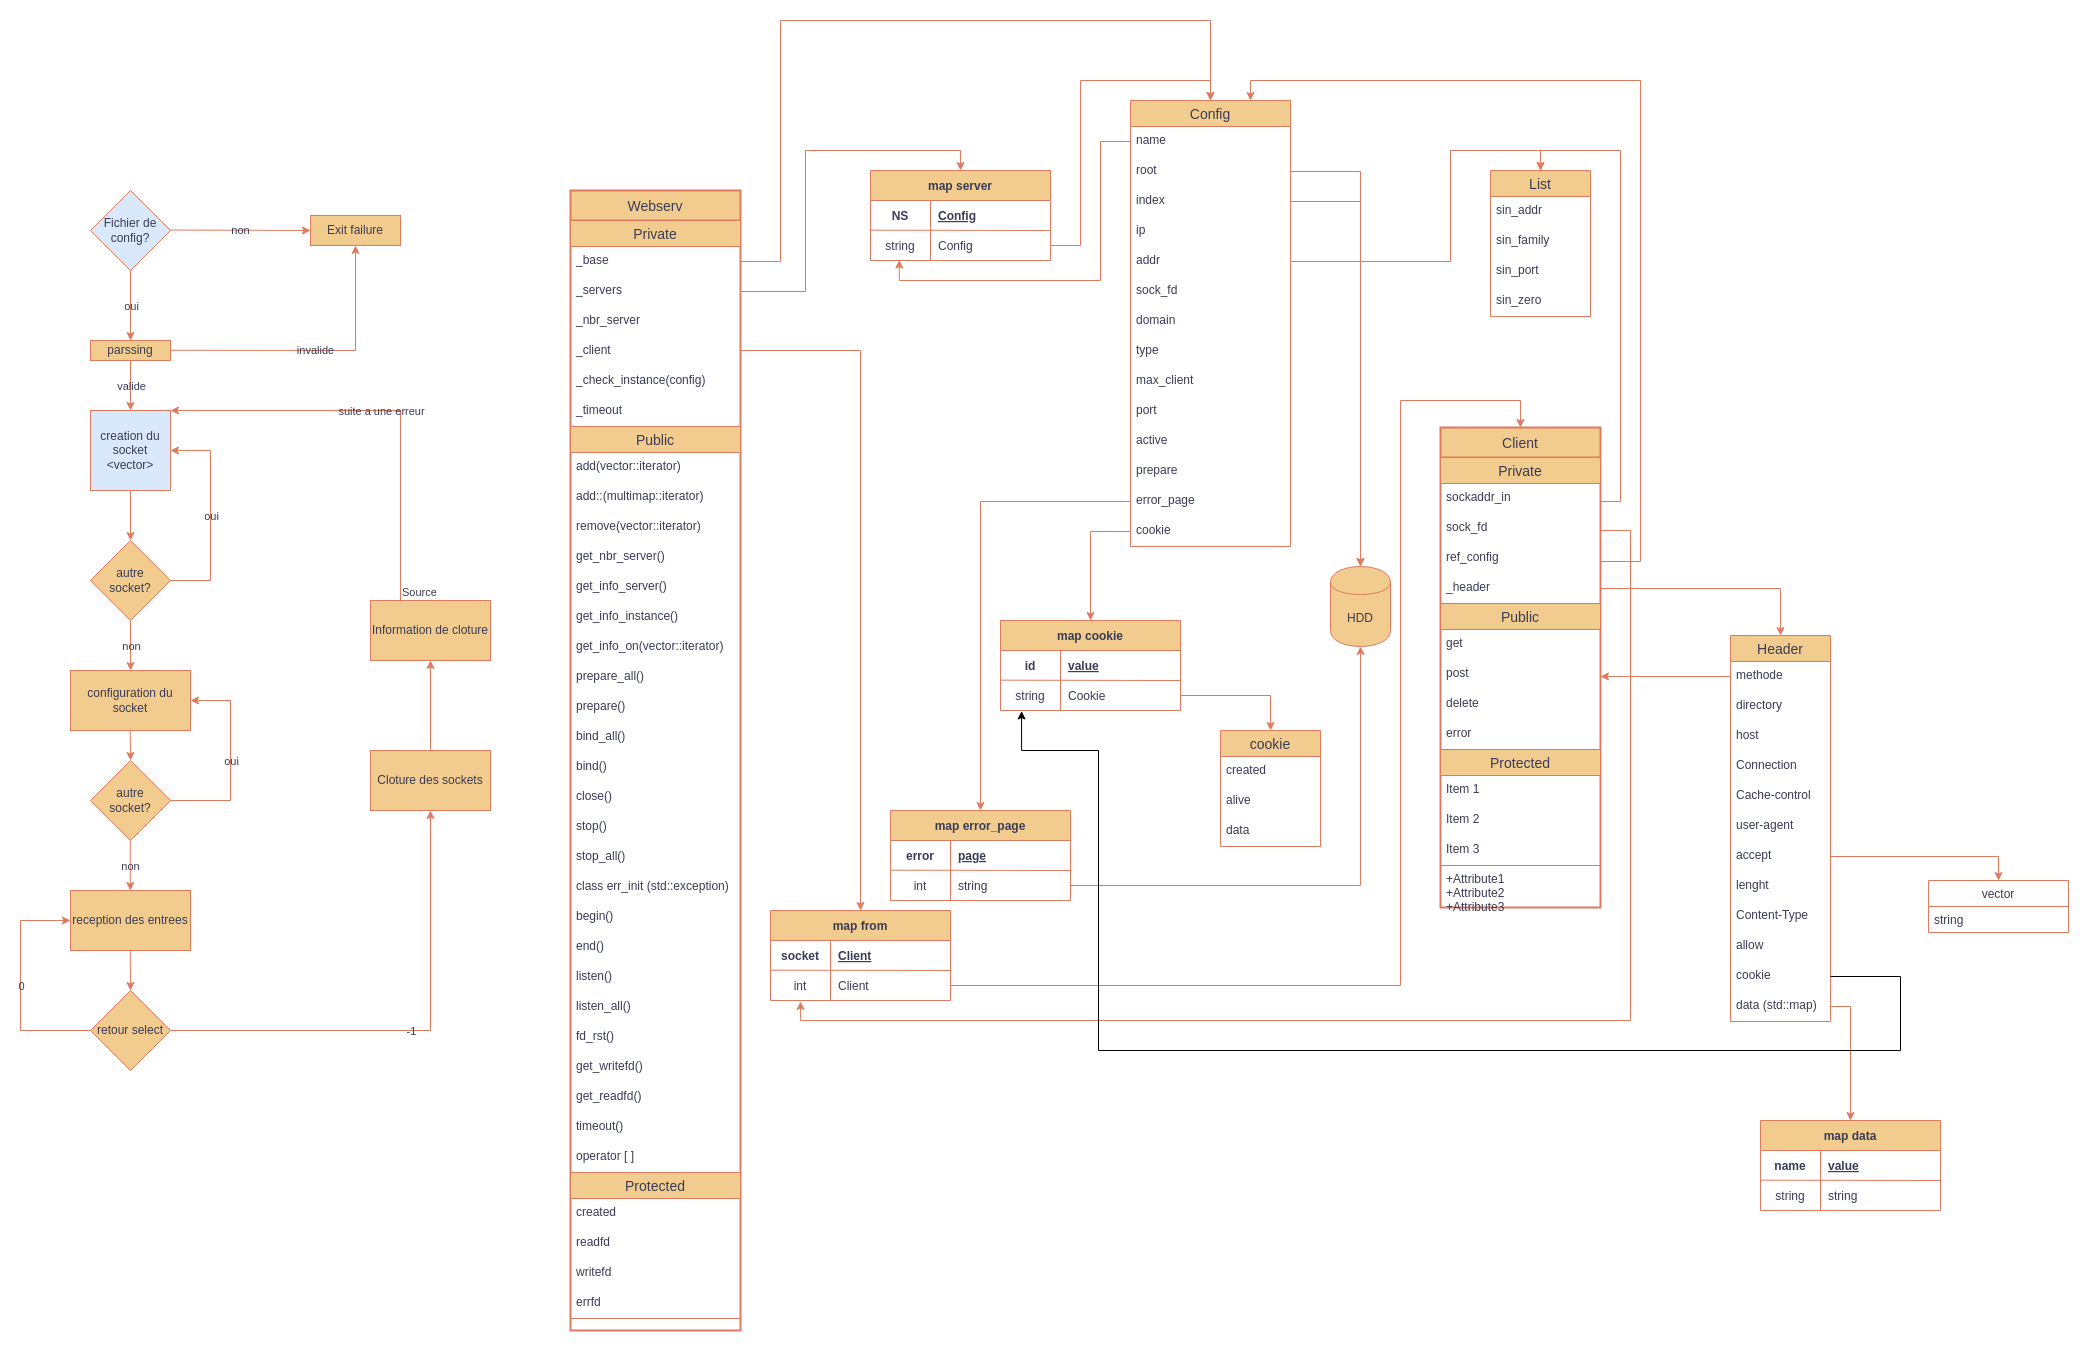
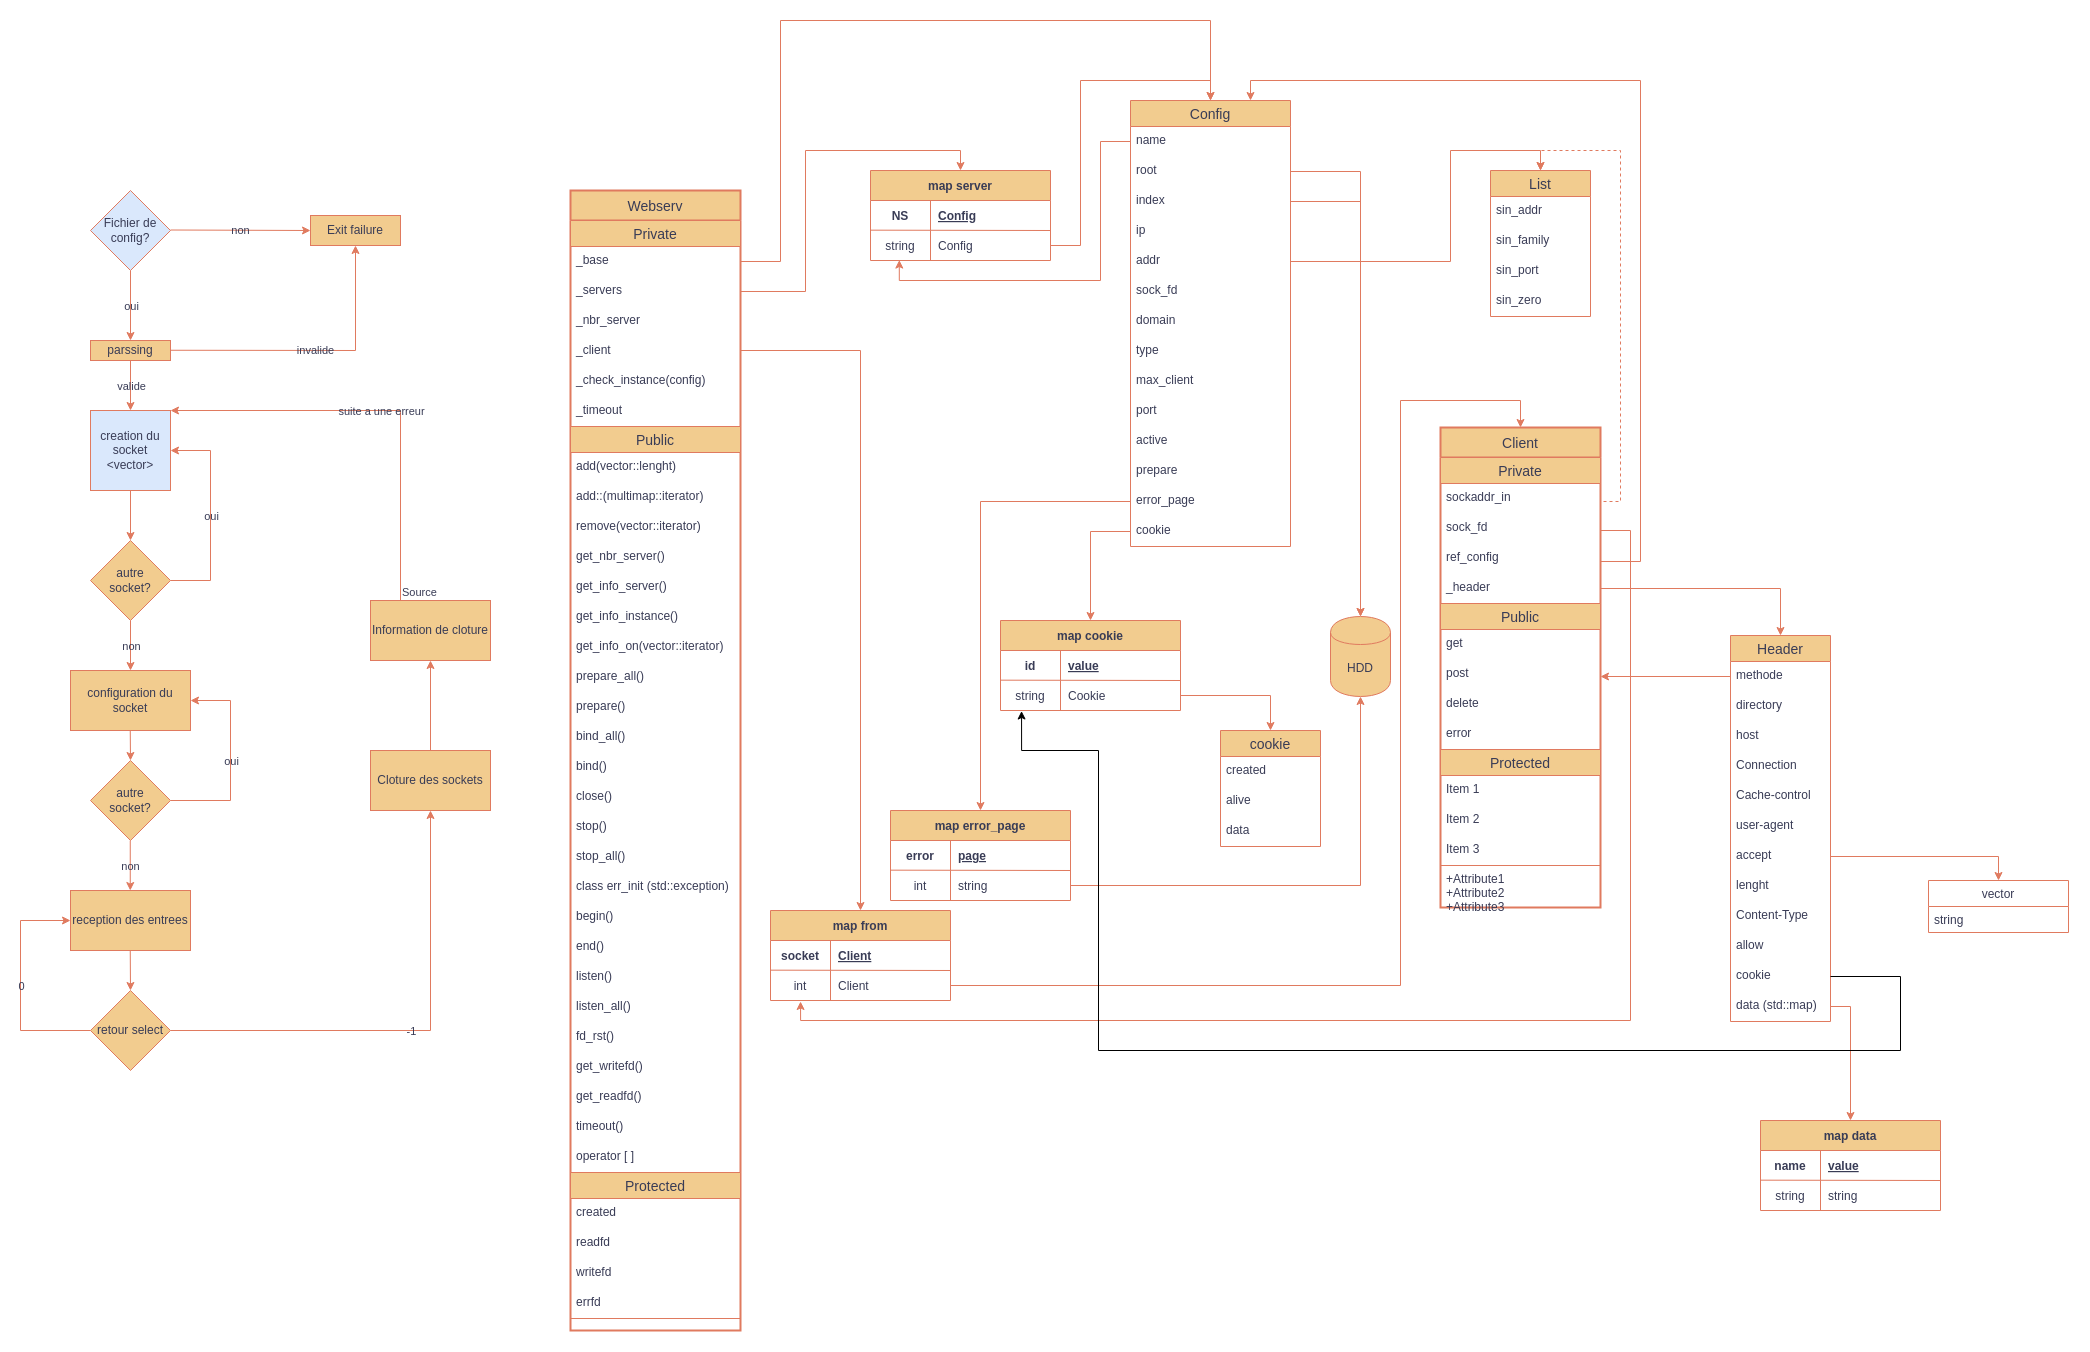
(1621, 298) -> (1621, 298)
(642, 466) -> (635, 466)
(1361, 607) -> (1361, 657)
